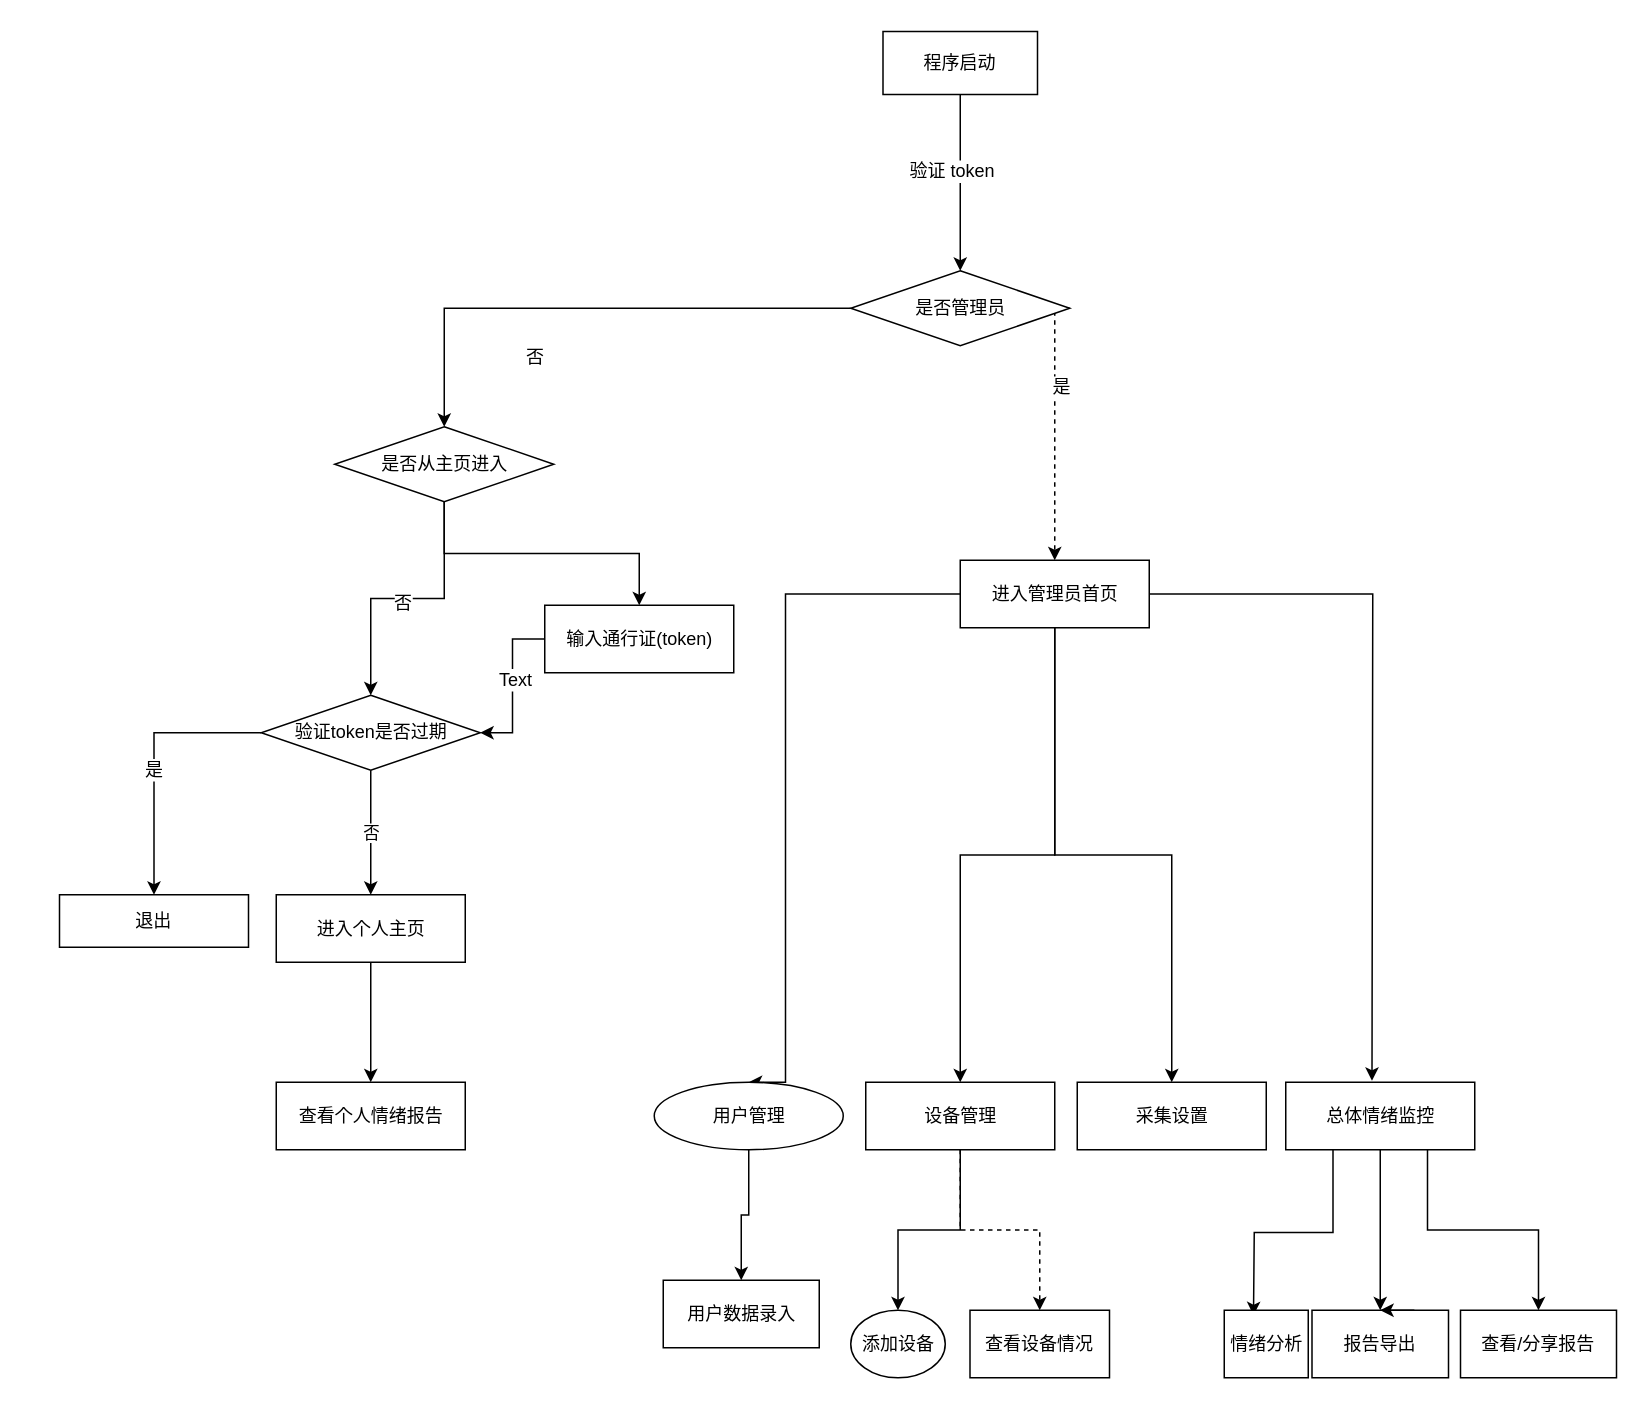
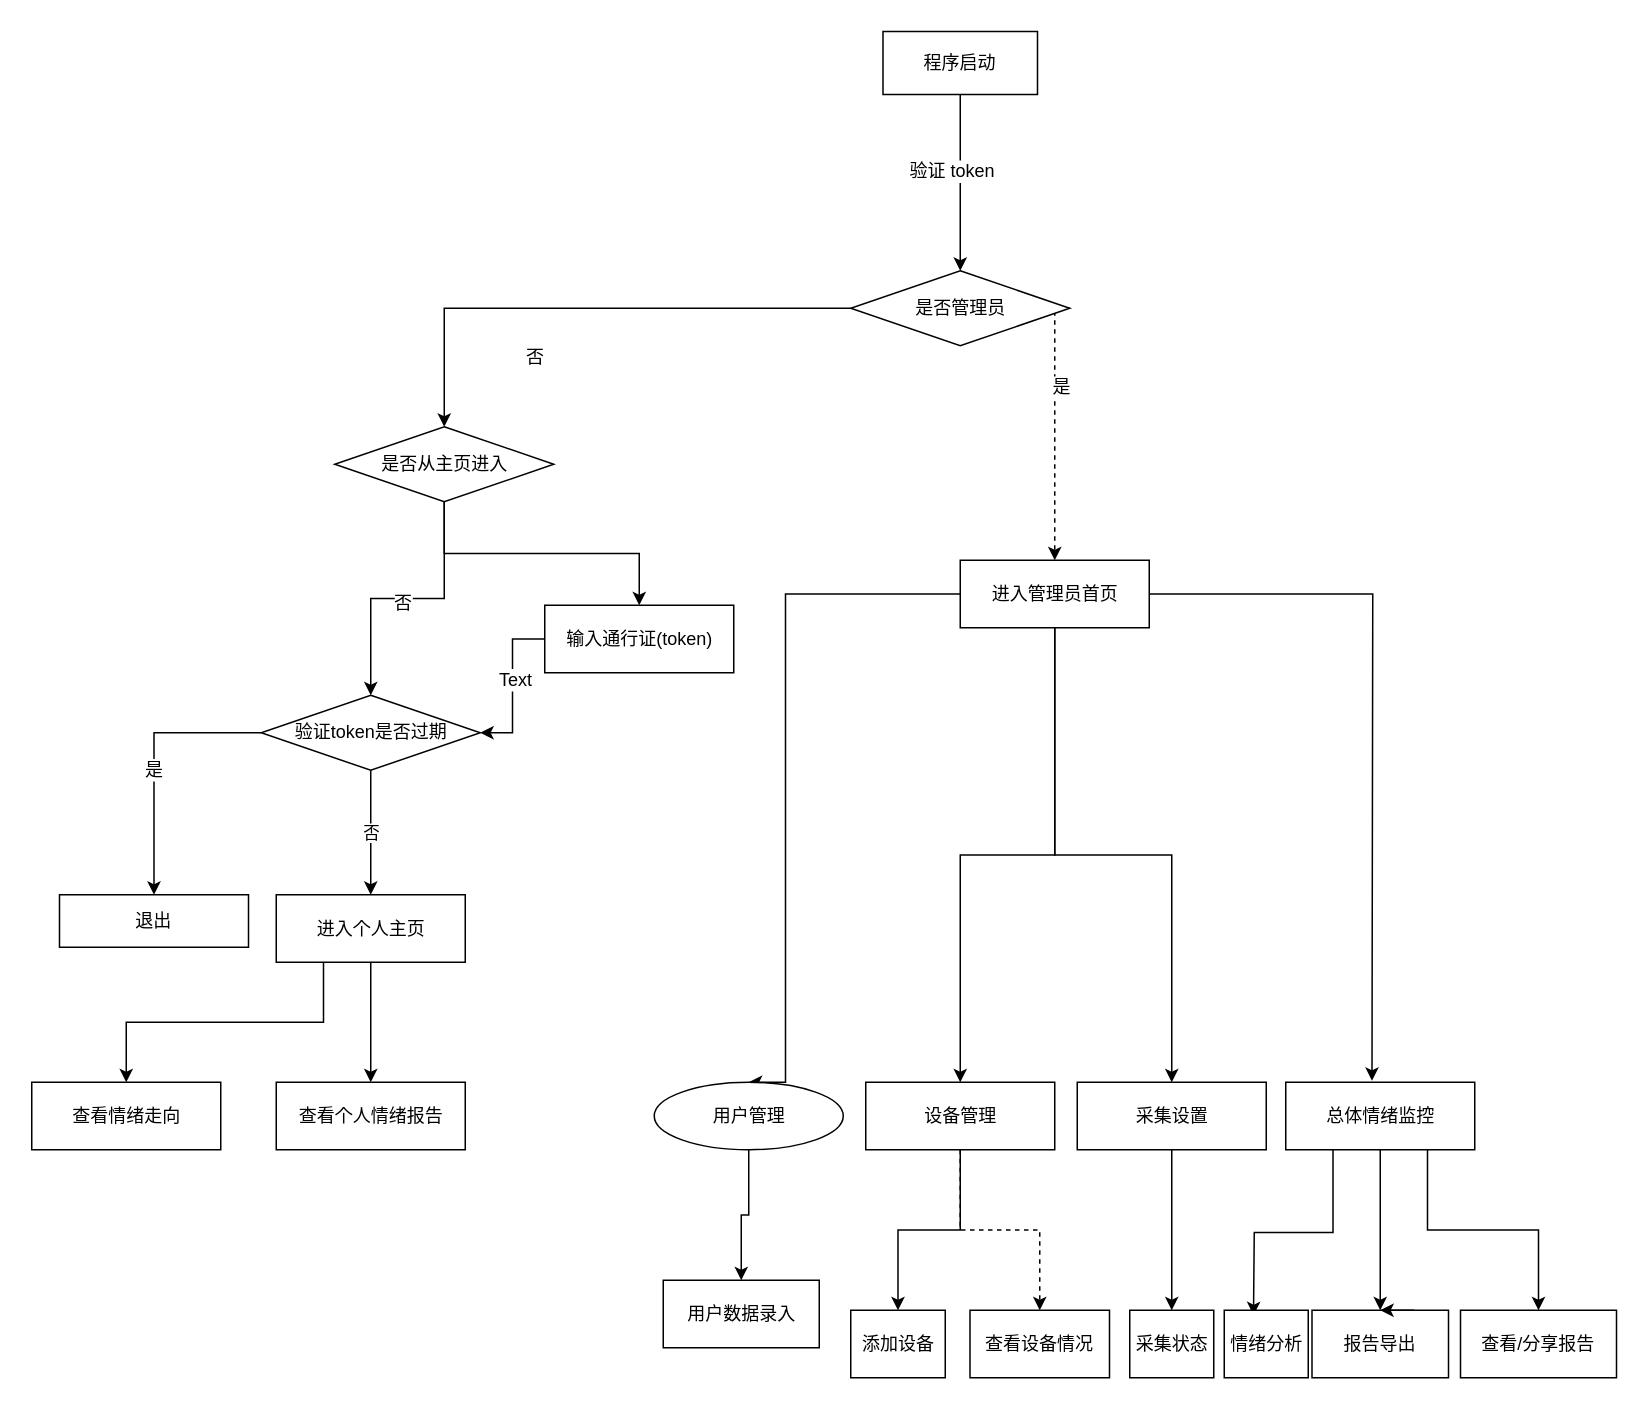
none -> (230, 1022)
none -> (126, 1116)
none -> (1172, 1225)
(898, 1344) -> (898, 1344)
none -> (1172, 1344)
